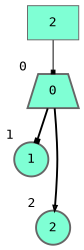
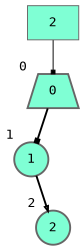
(57, 157) -> (41, 191)
